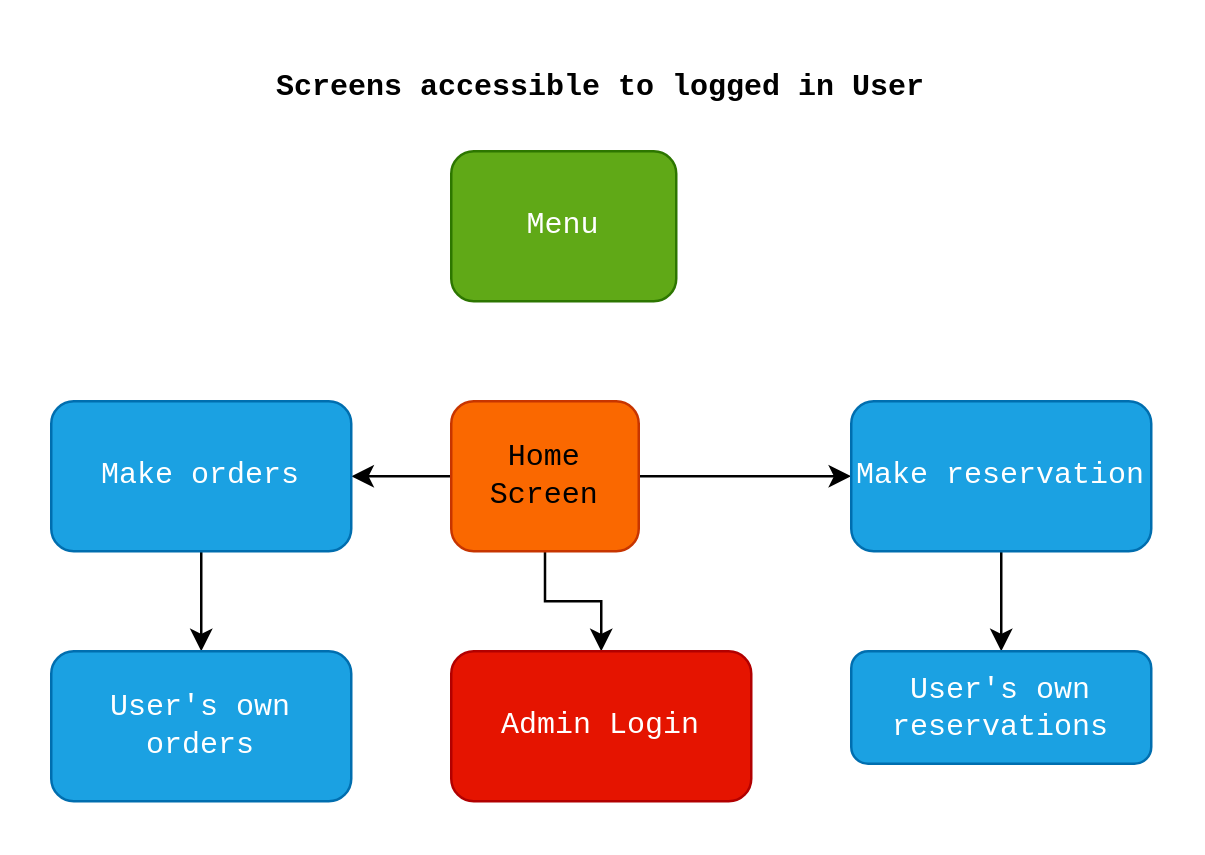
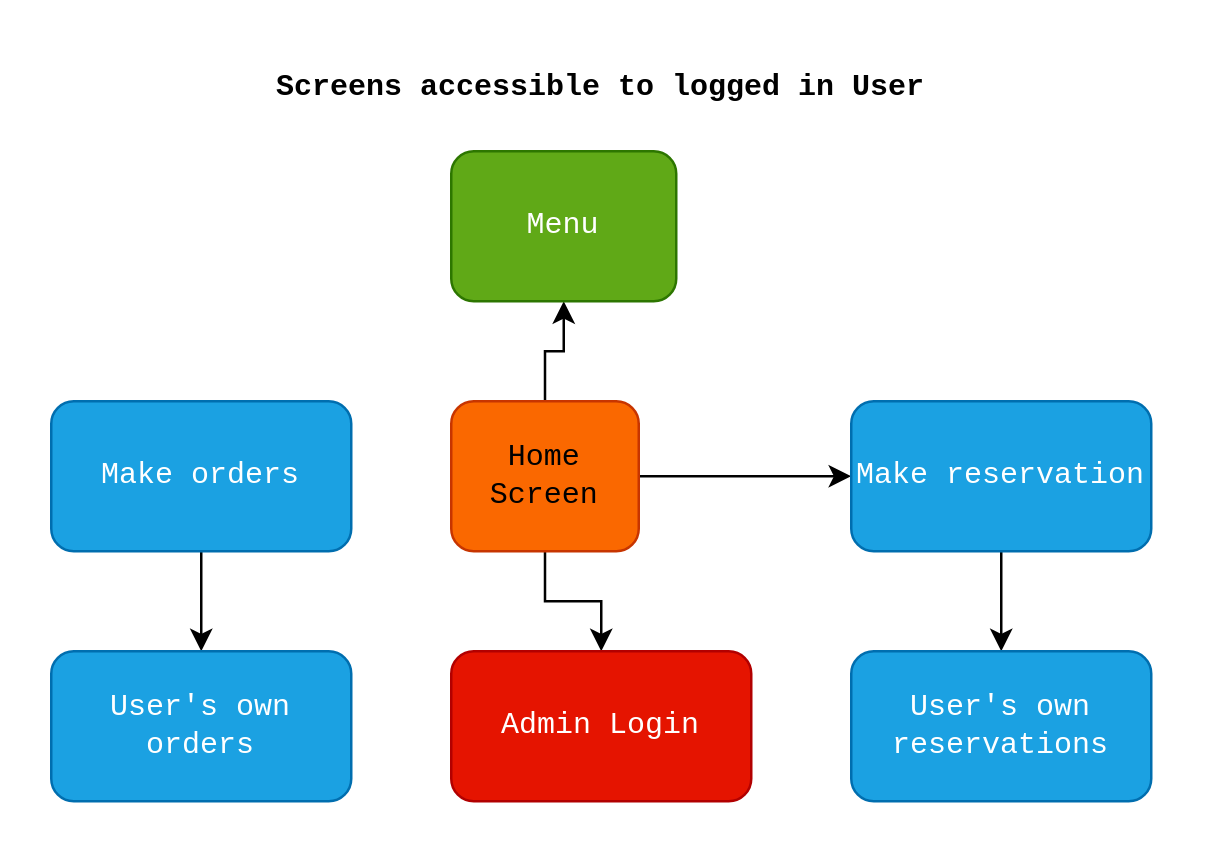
none -> (546, 351)
(409, 476) -> none
(1001, 708) -> (1001, 726)
